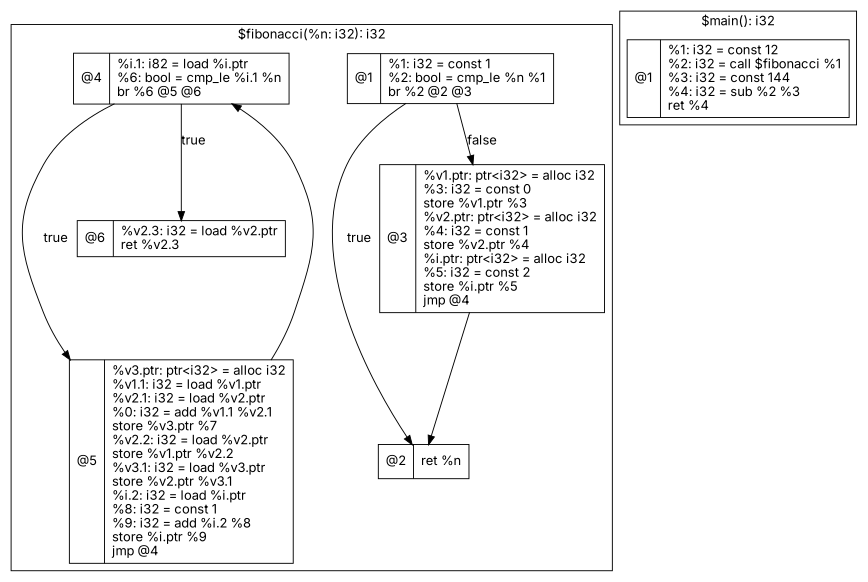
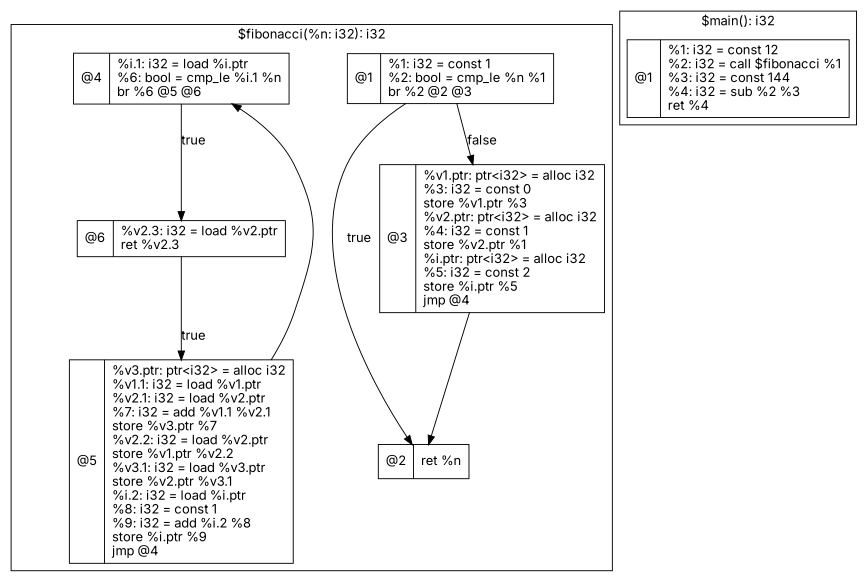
(183, 64) -> (183, 64)
(24, 214) -> (181, 304)
(476, 245) -> (475, 245)
(192, 413) -> (191, 413)
